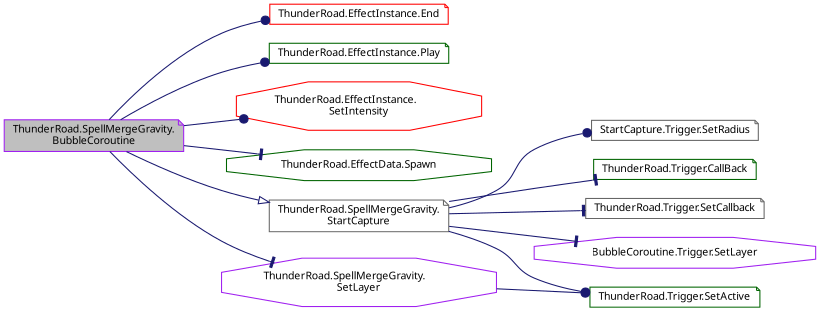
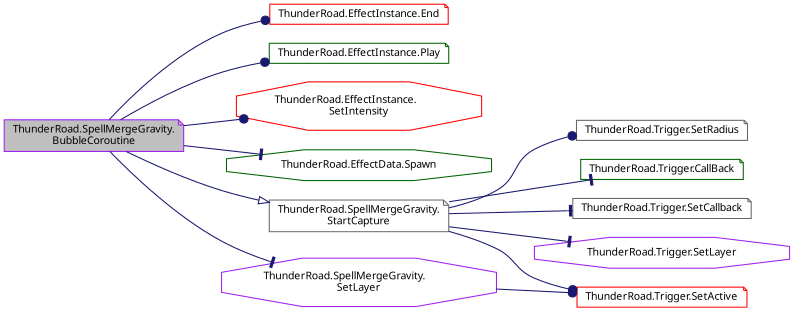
(675, 130) -> (662, 130)
(675, 253) -> (662, 253)
(675, 297) -> (662, 297)
